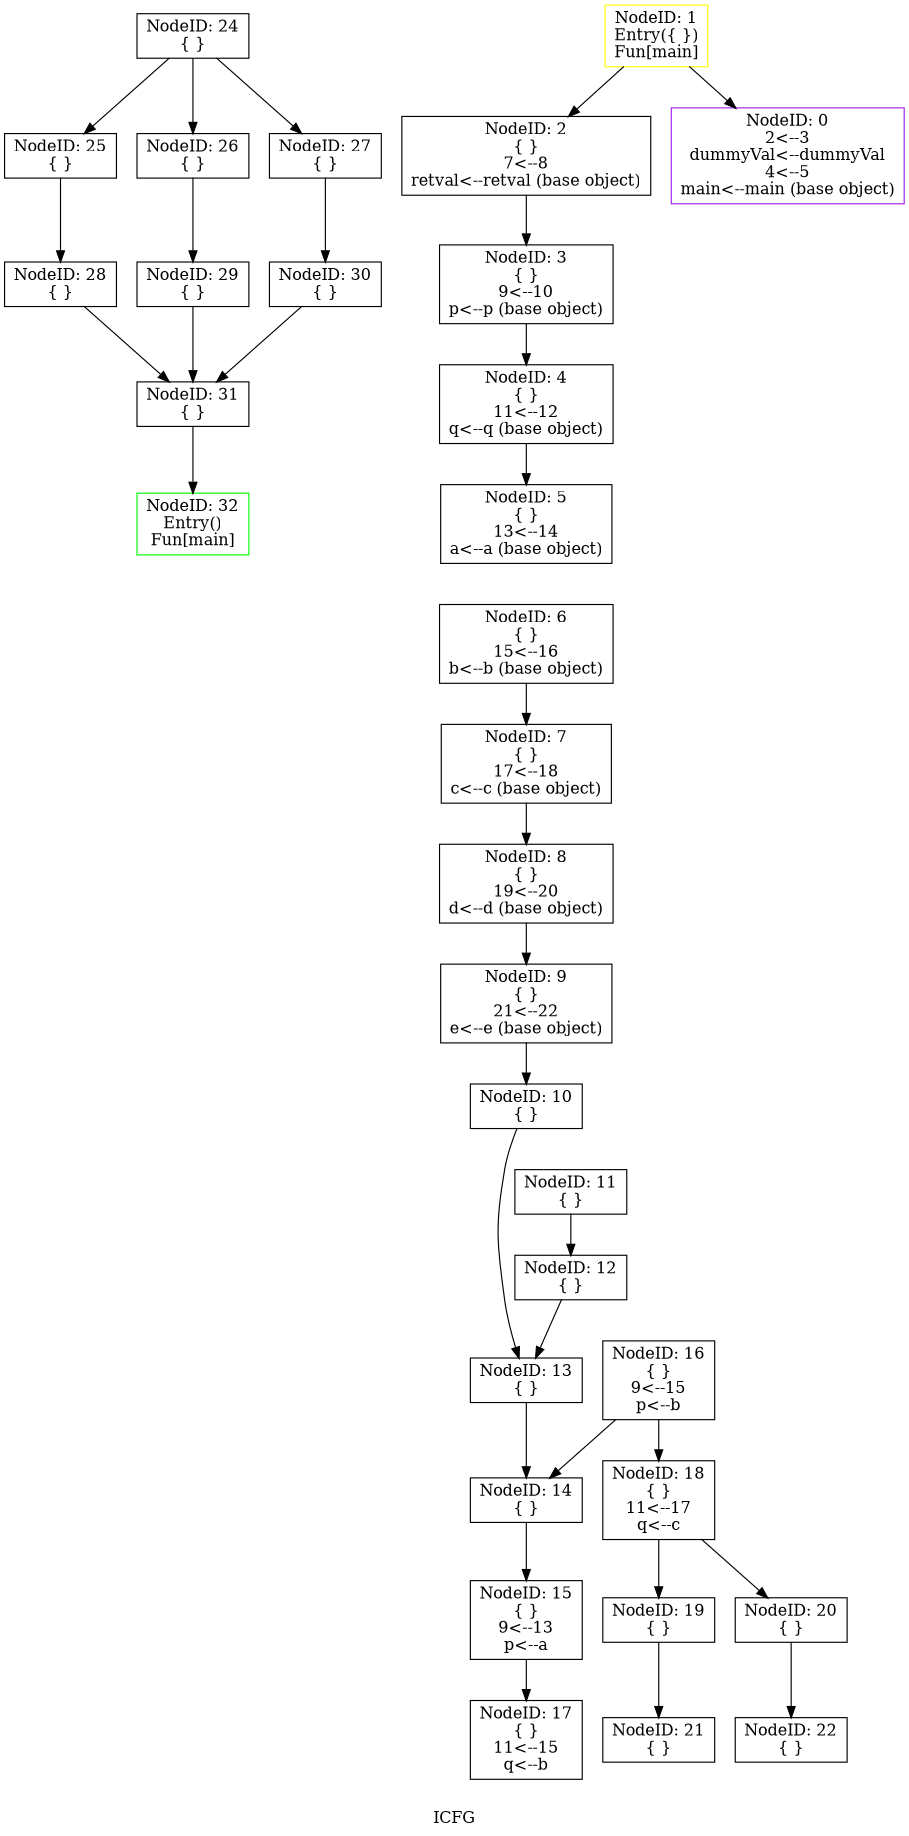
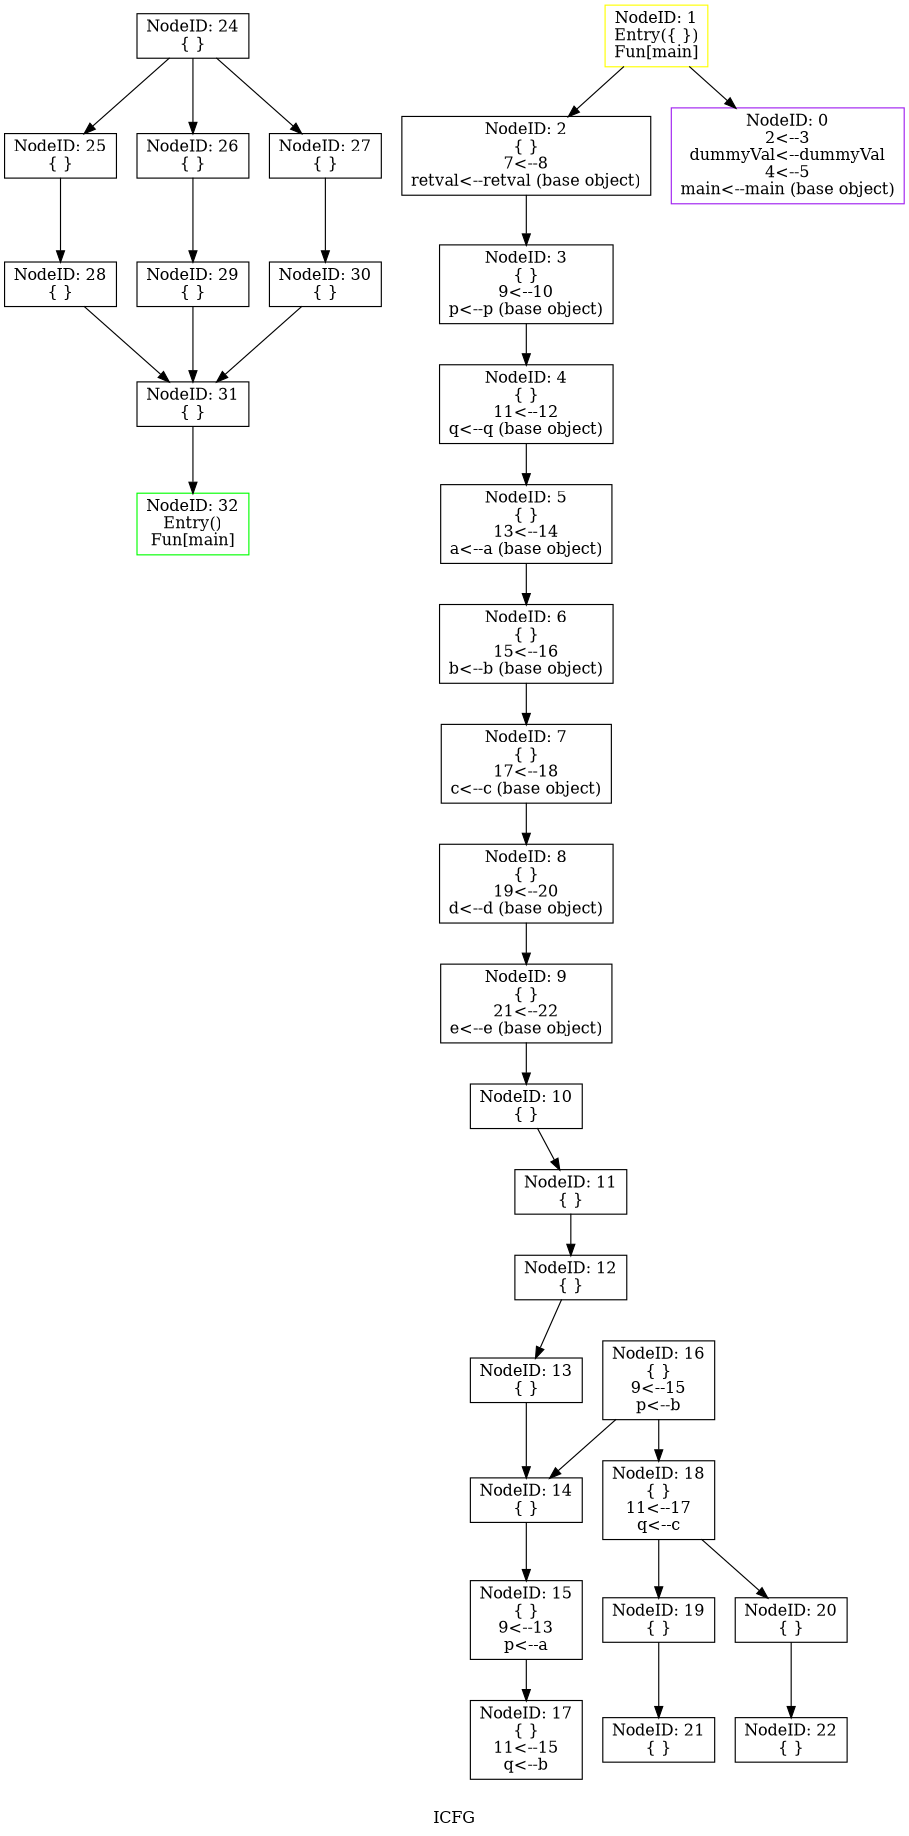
none -> (526, 578)
(498, 1237) -> (546, 1144)
